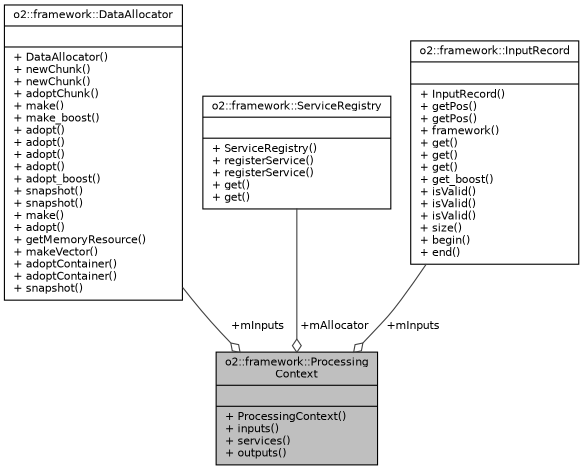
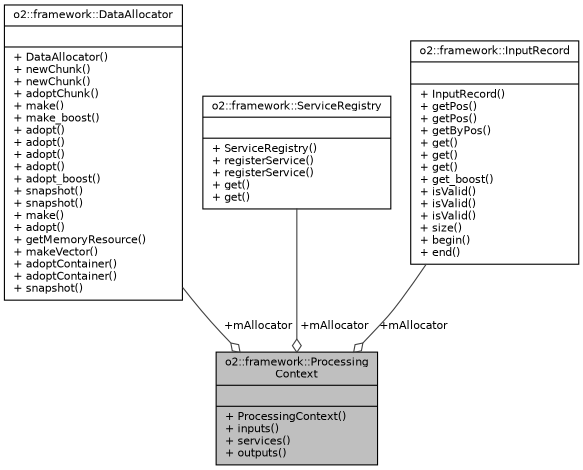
(460, 131) -> (455, 131)
(256, 326) -> (256, 326)
(412, 326) -> (412, 326)
